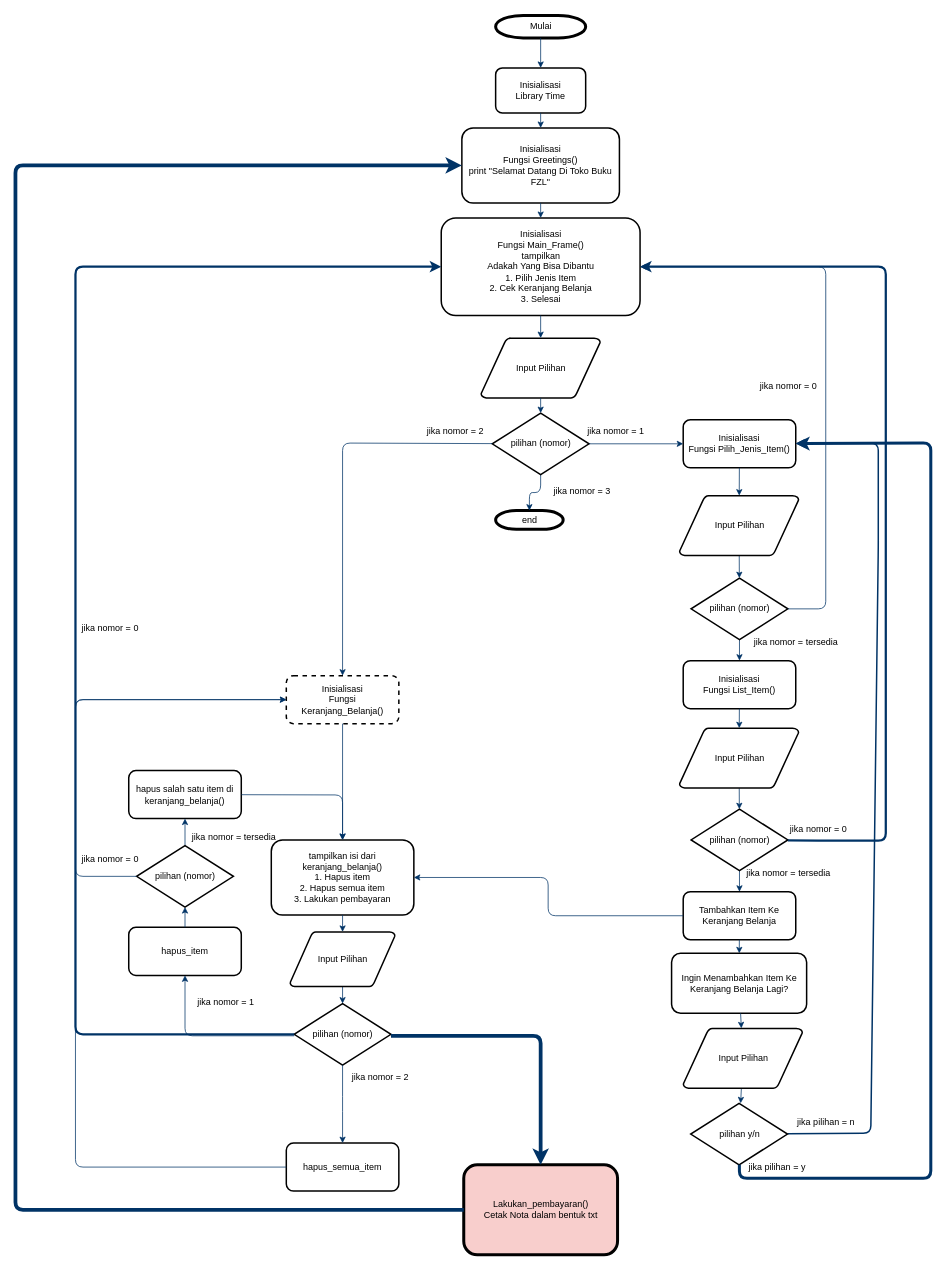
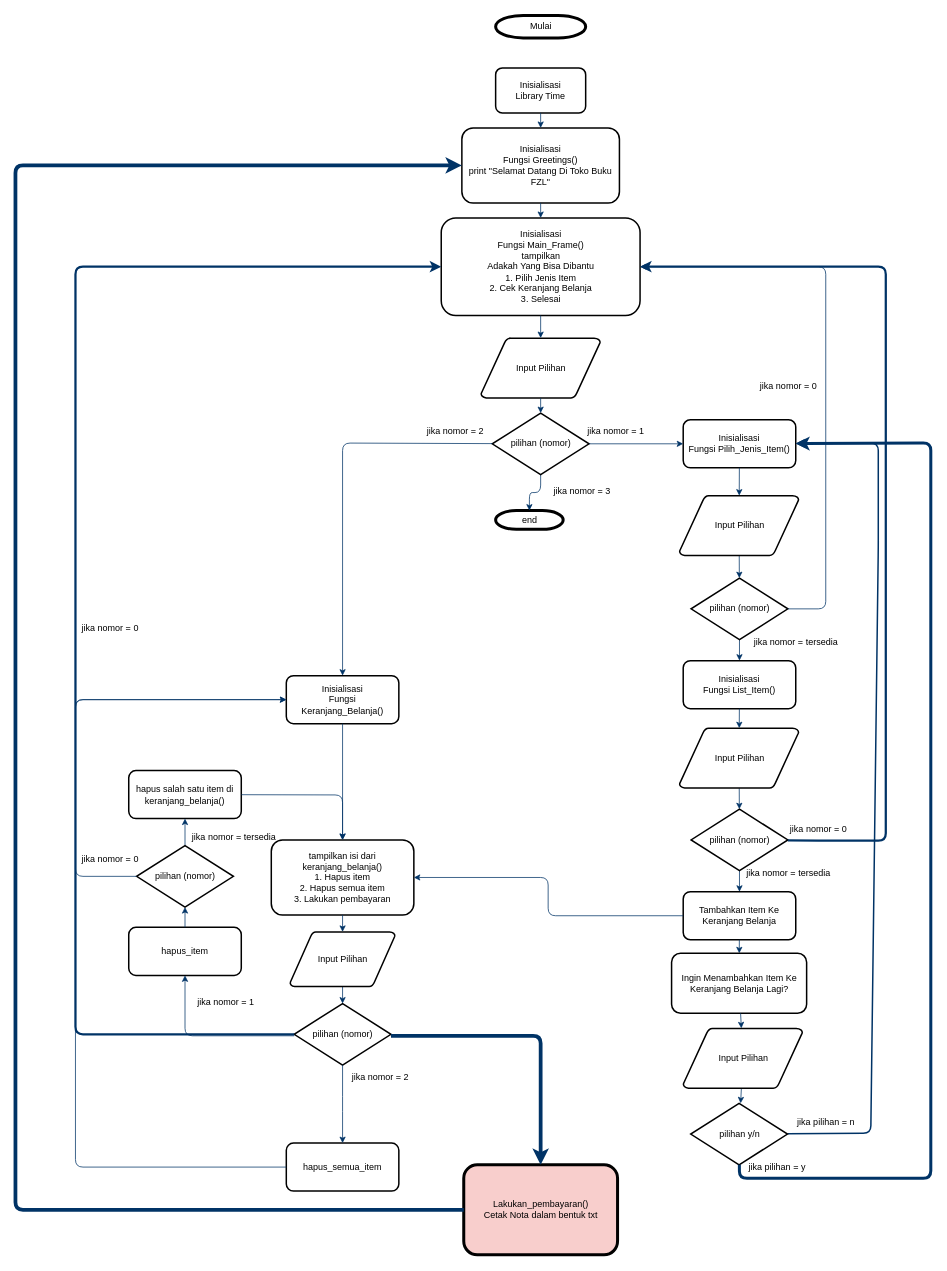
(540, 50) -> none
(342, 699) -> (342, 699)
